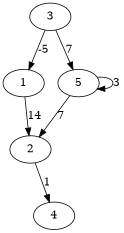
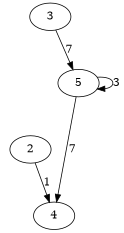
(24, 83) -> none
(57, 113) -> (67, 146)
